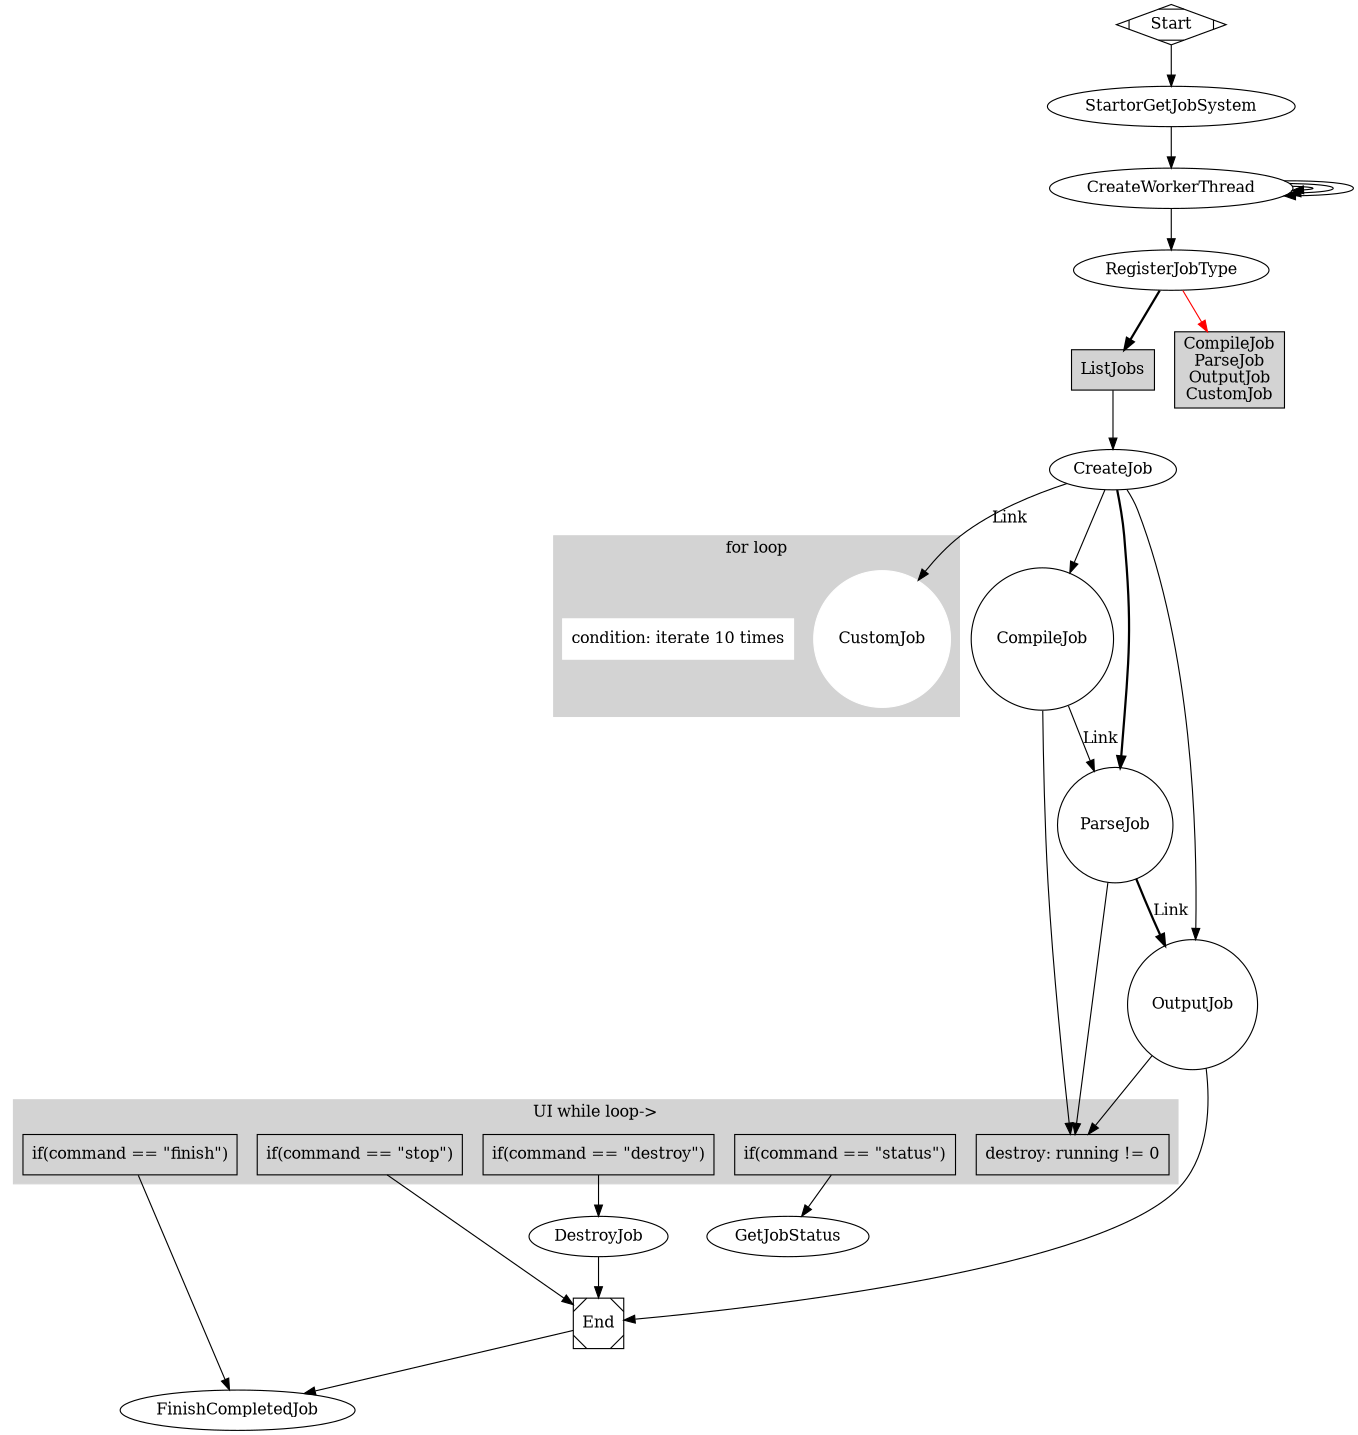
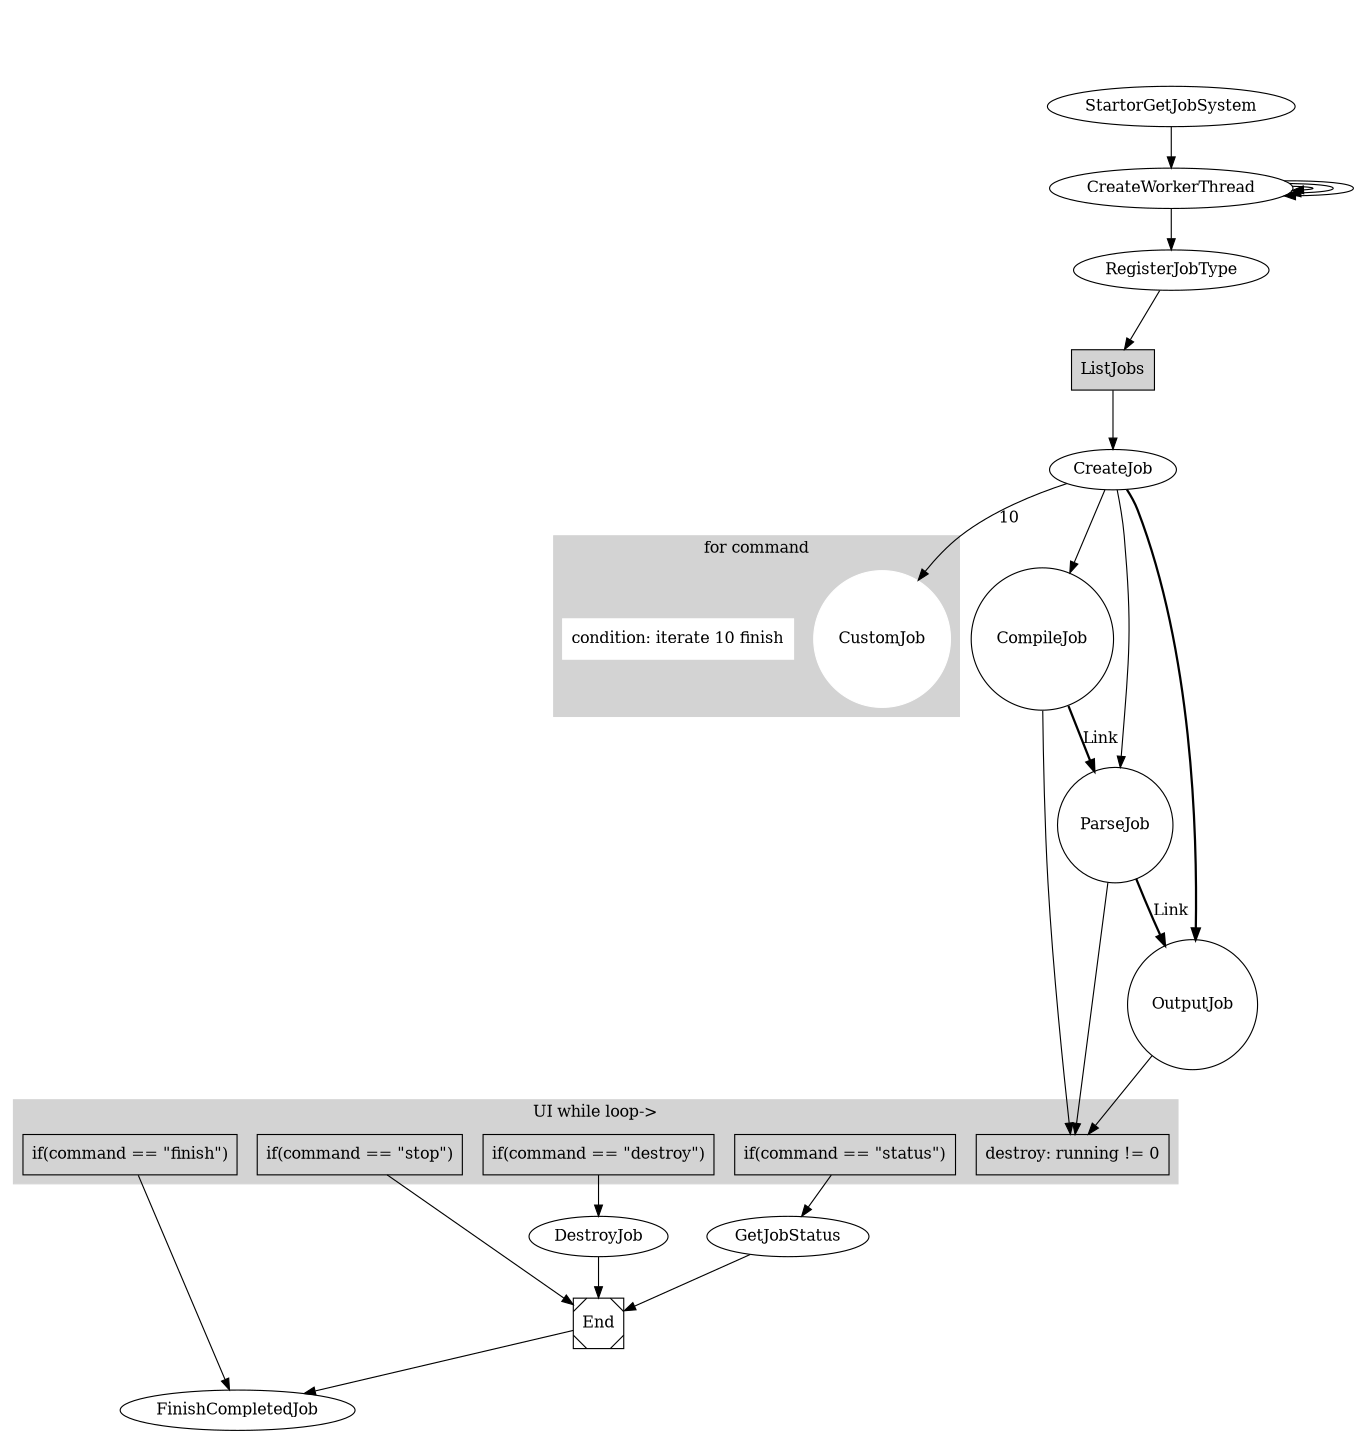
(1171, 25) -> none
(1145, 315) -> (1145, 315)
(1230, 370) -> none
(1009, 518) -> (1009, 518)
(757, 549) -> (757, 549)
(1129, 623) -> (1129, 623)
(678, 639) -> (678, 639)
(1184, 705) -> (1184, 705)
(1079, 733) -> (1079, 733)
(977, 1268) -> (692, 1280)
